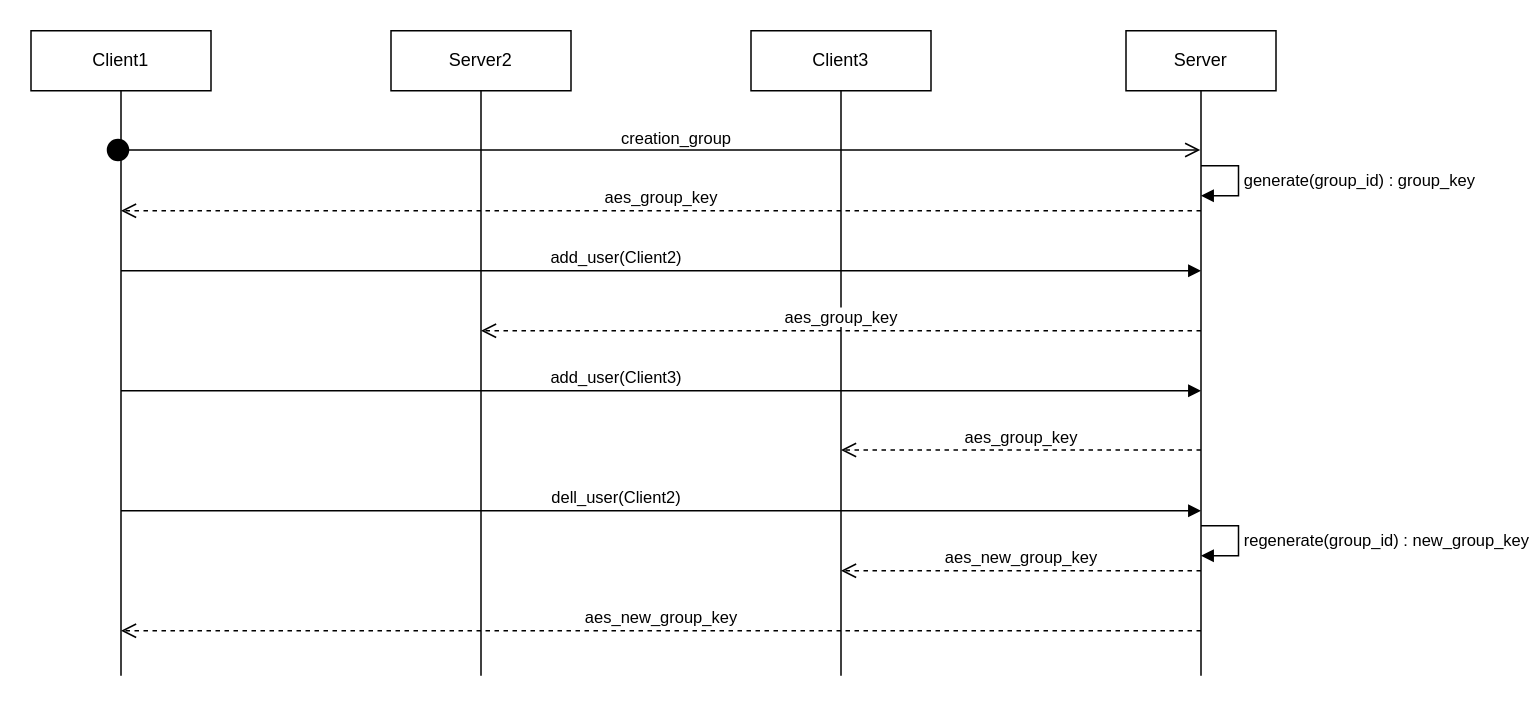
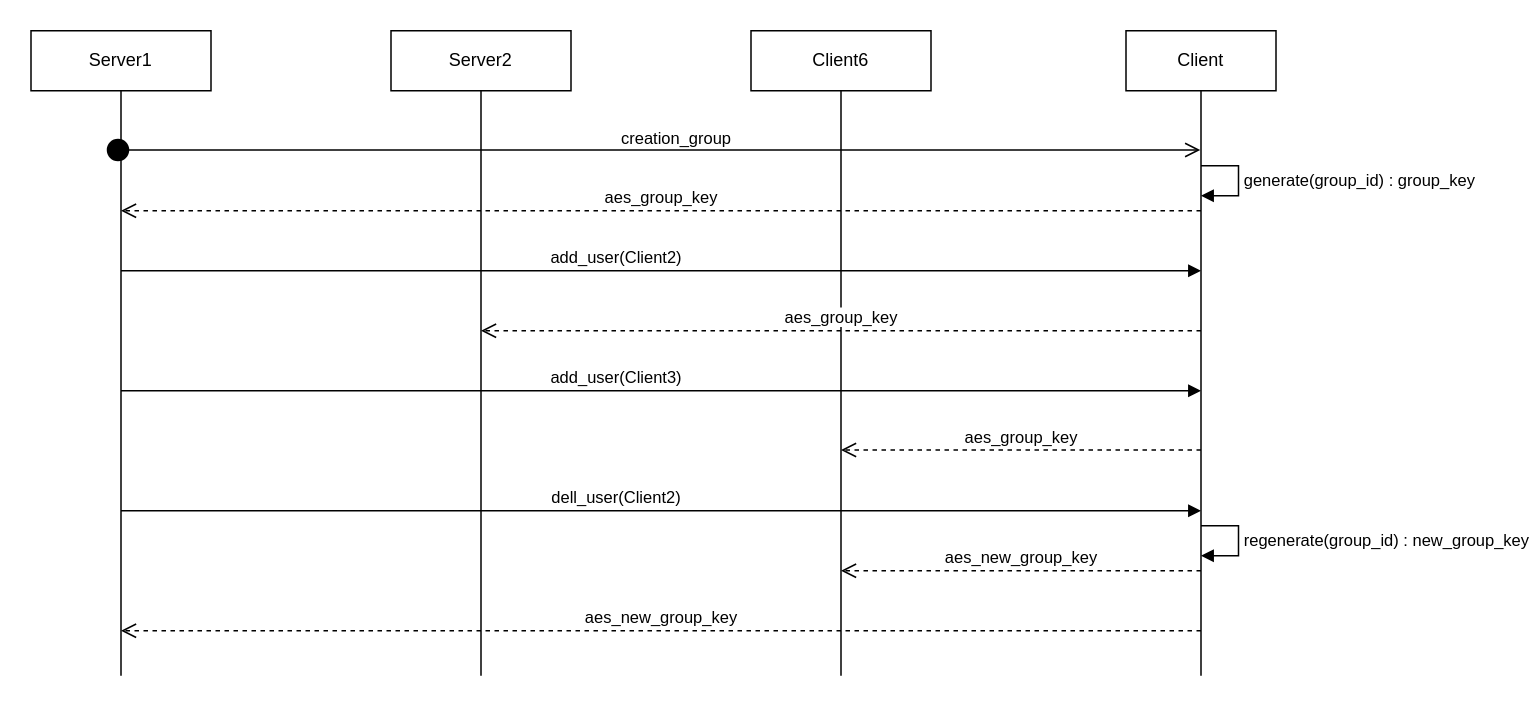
(121, 61) -> (121, 61)
(841, 61) -> (841, 61)
(1201, 61) -> (1201, 61)
